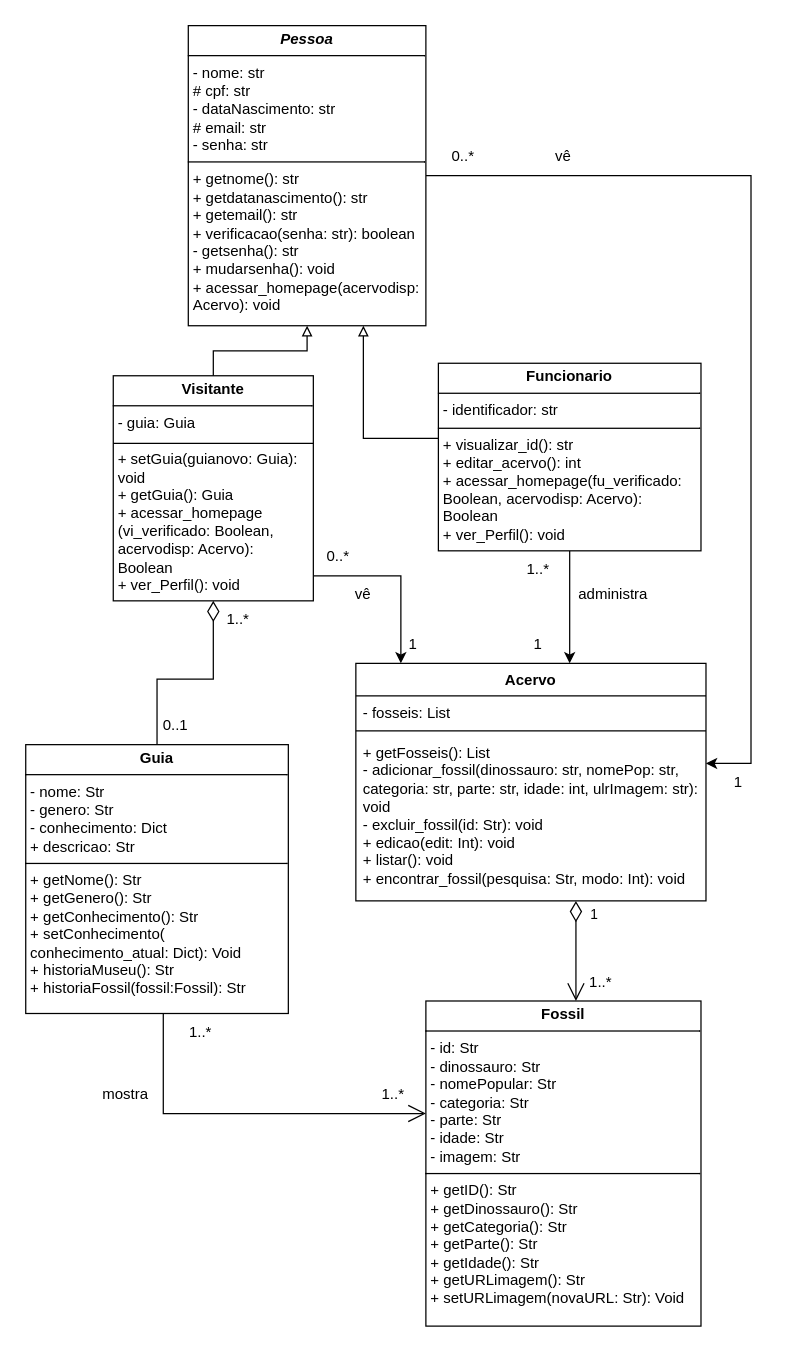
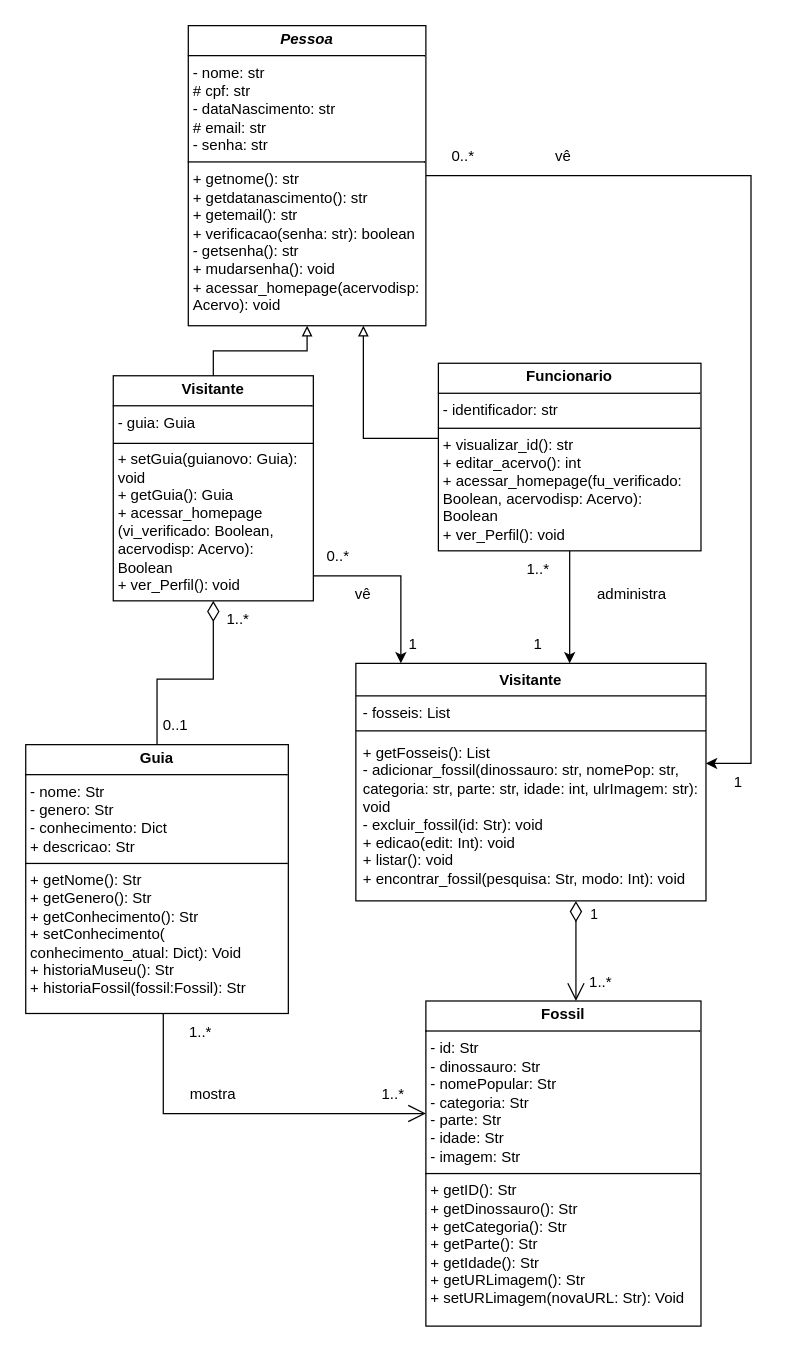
(613, 594) -> (632, 594)
(531, 681) -> (531, 681)
(126, 1094) -> (213, 1094)
